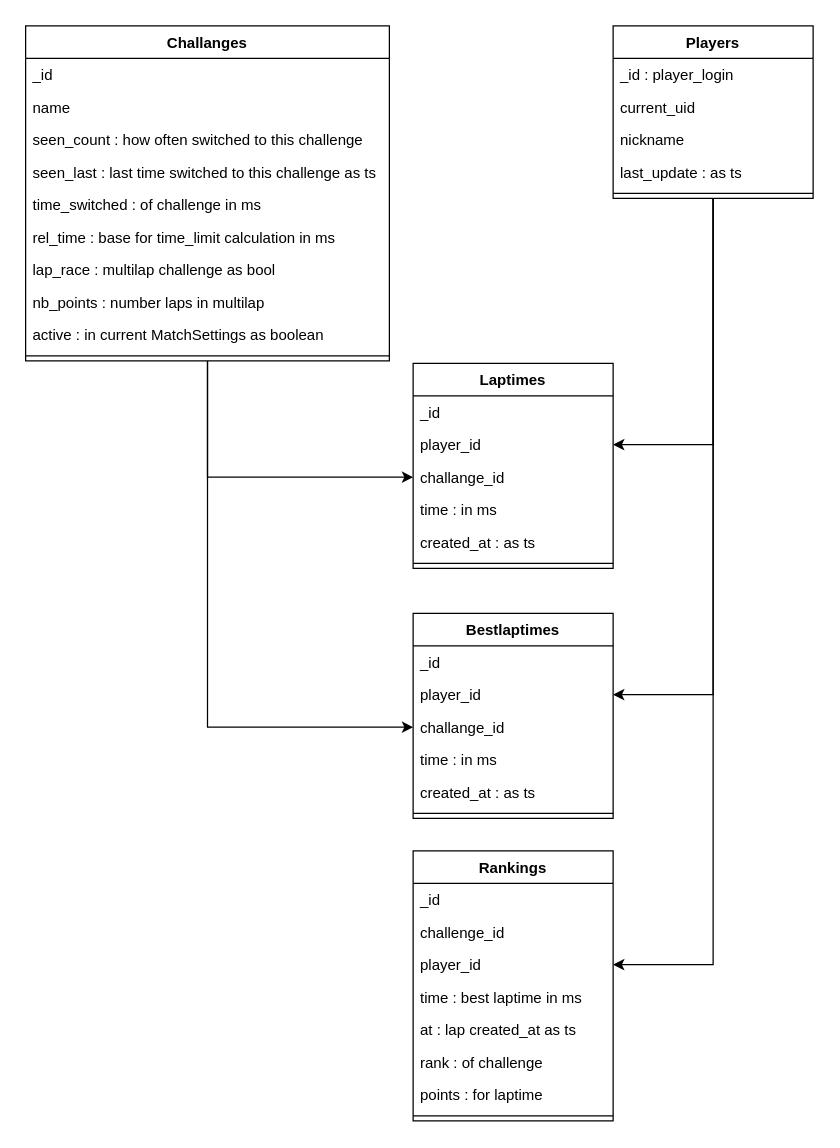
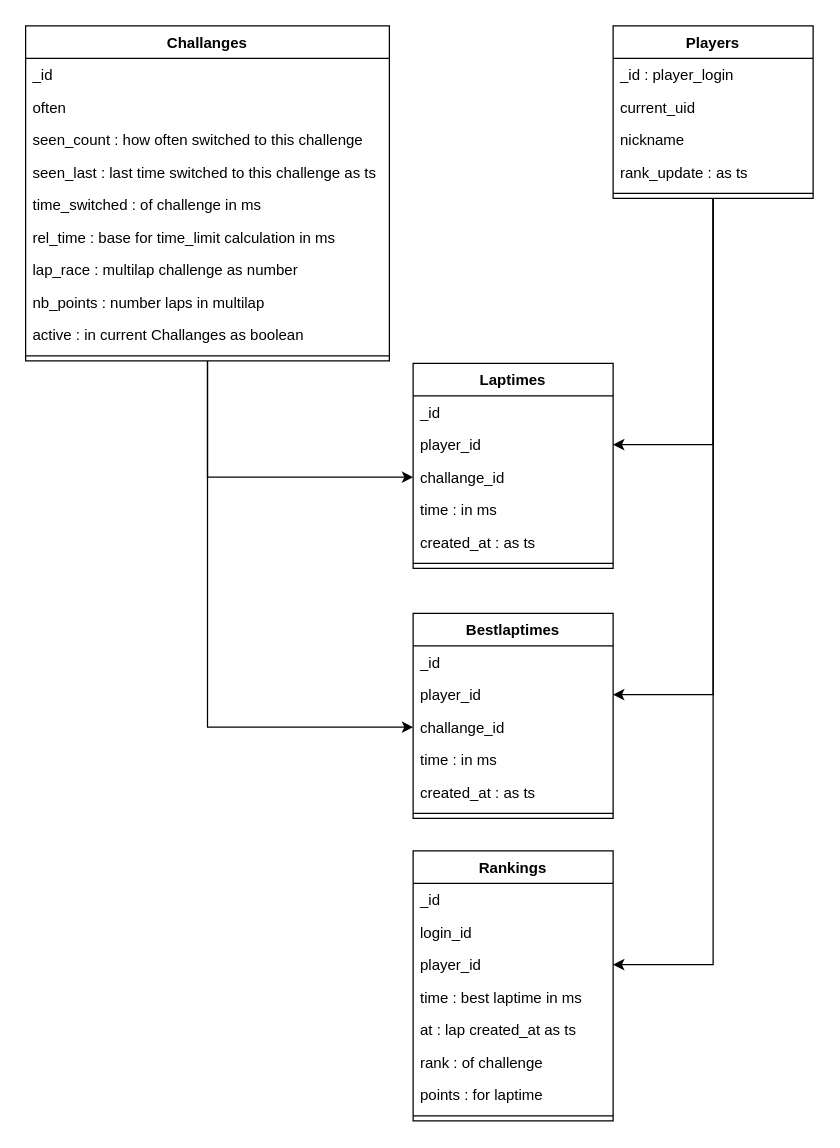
(49, 108) -> (54, 108)
(690, 173) -> (692, 173)
(163, 270) -> (173, 270)
(196, 335) -> (181, 335)
(465, 933) -> (448, 933)
